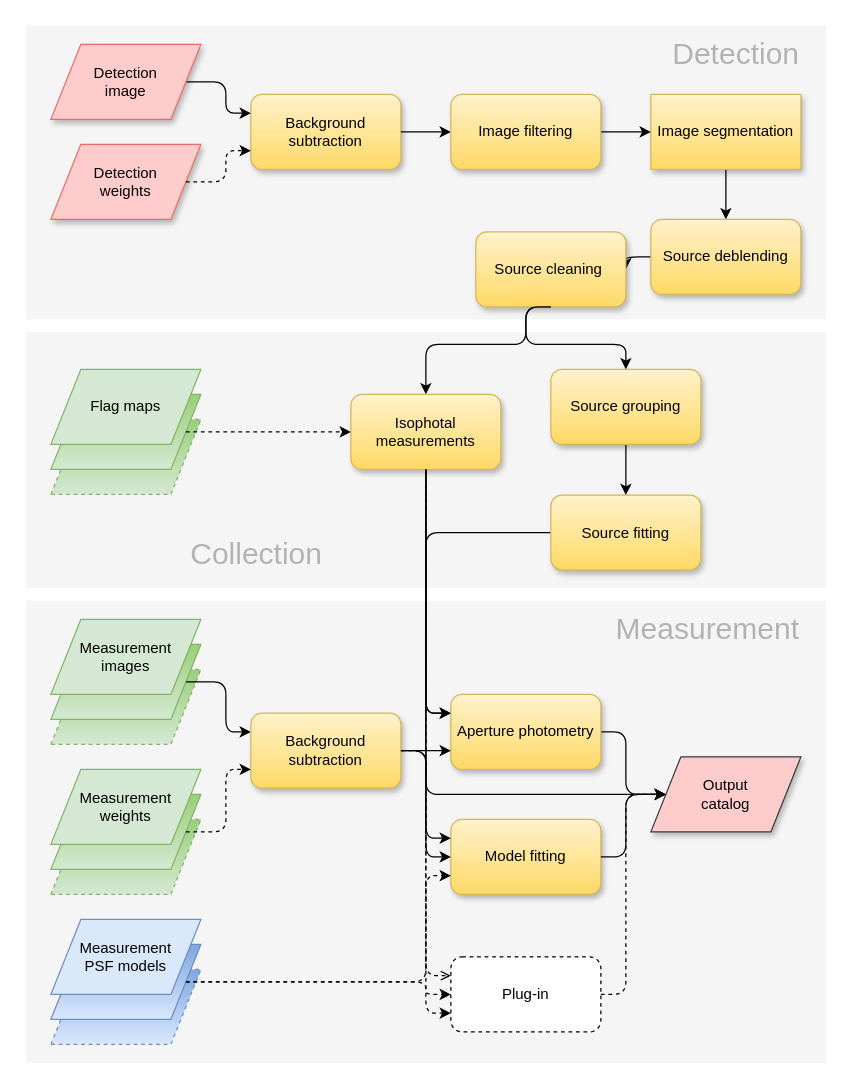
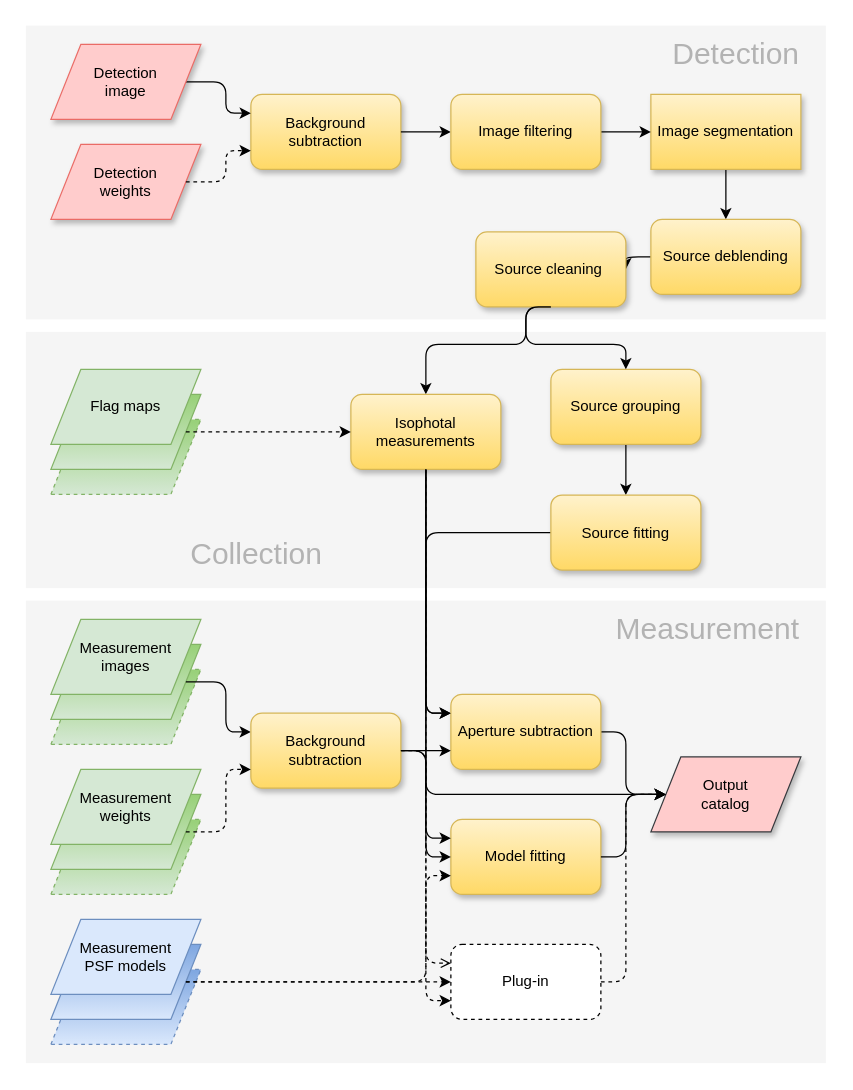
(526, 732) -> (526, 732)
(526, 994) -> (526, 982)
